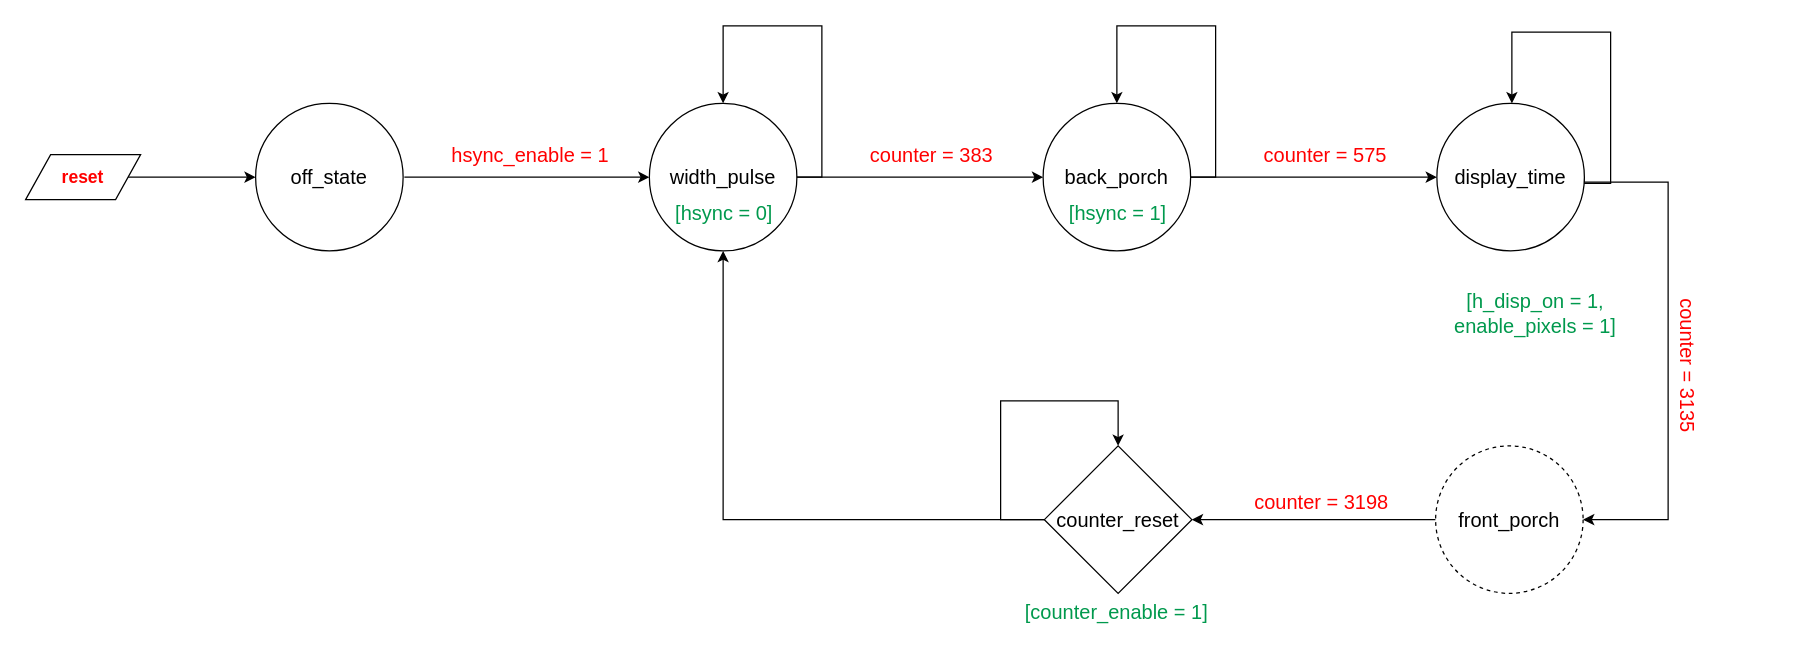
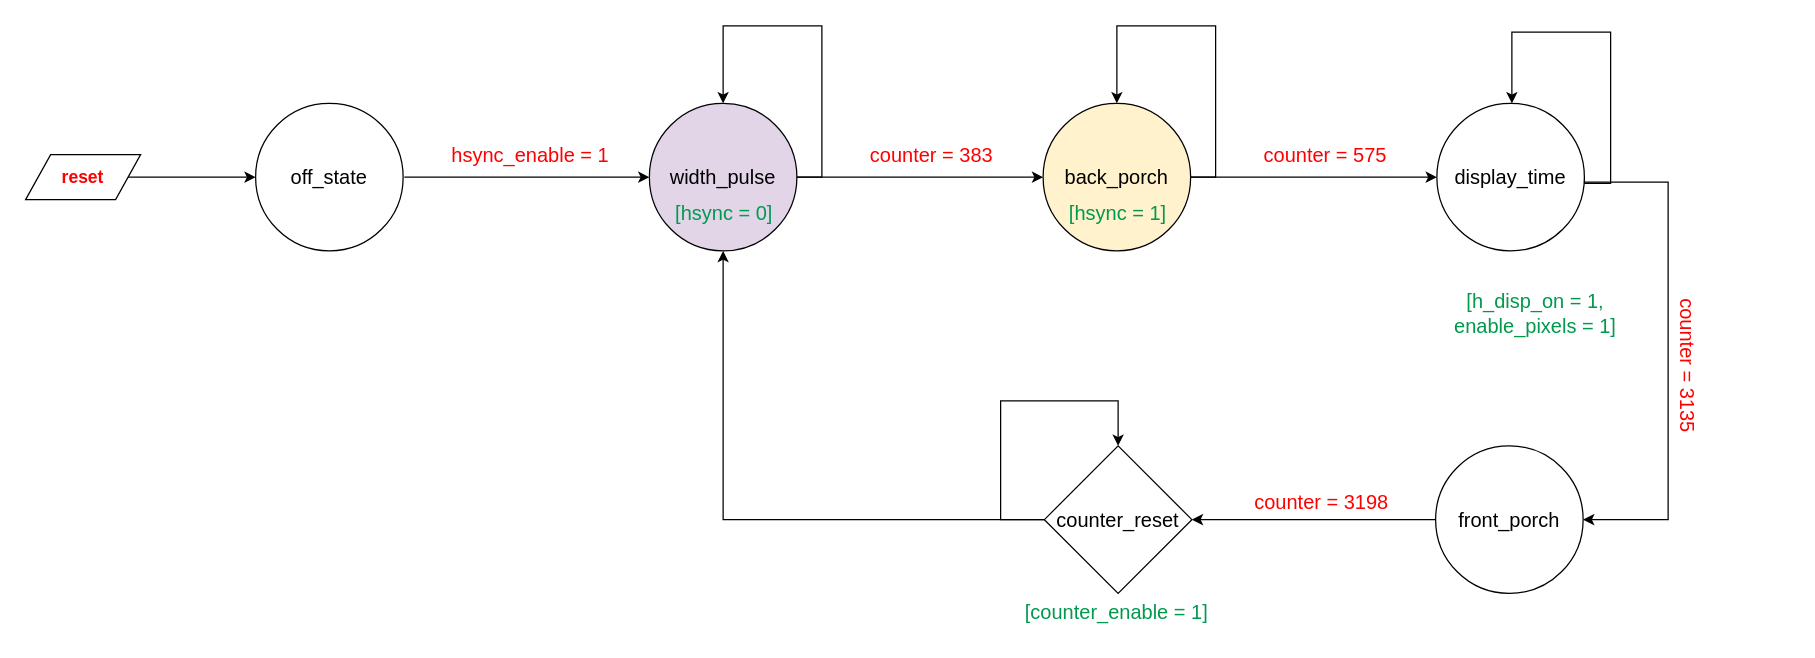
(723, 177) -> (723, 177)
(1117, 177) -> (1117, 177)
(1509, 519) -> (1509, 519)
